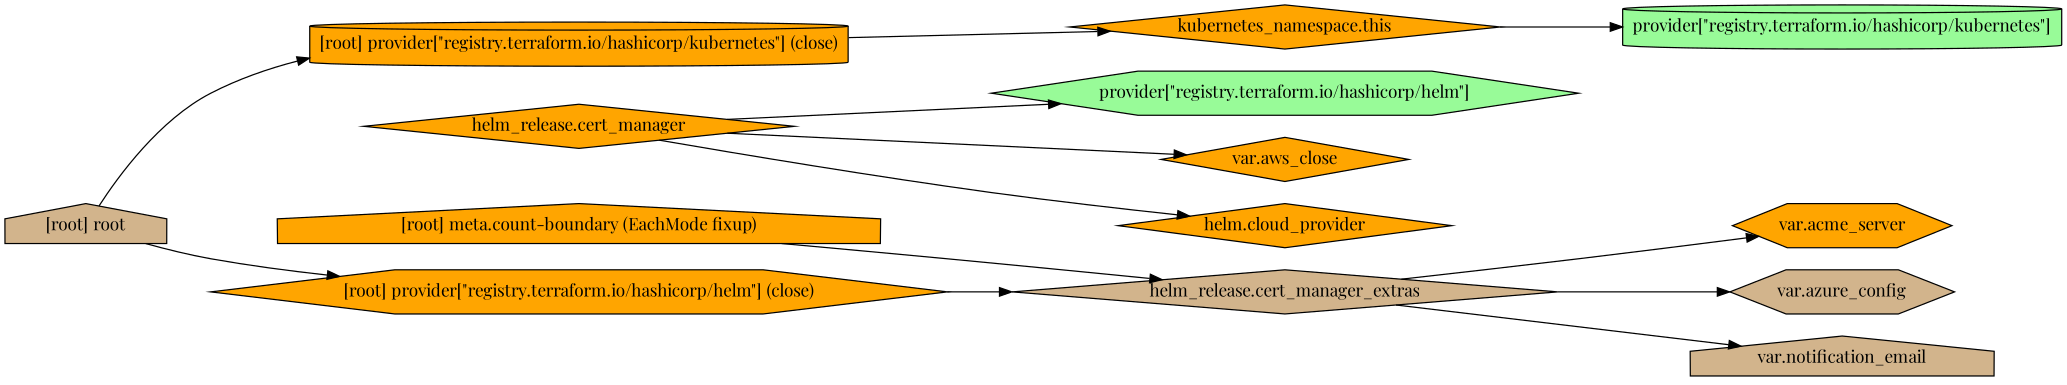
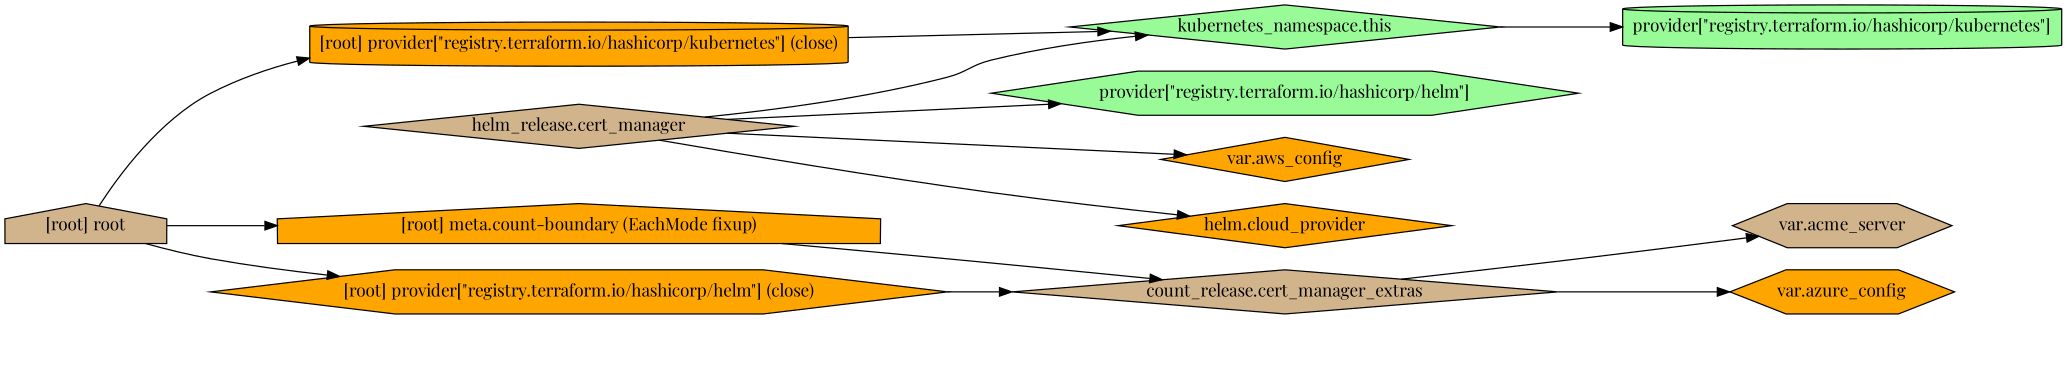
(1285, 27) -> (1285, 27)
none -> (922, 83)
(579, 126) -> (579, 126)
(1285, 159) -> (1285, 159)
none -> (216, 226)
(1842, 226) -> (1842, 226)
(1285, 292) -> (1285, 292)
(1842, 292) -> (1842, 292)
(1842, 358) -> none
